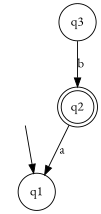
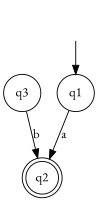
(59, 146) -> (61, 131)
